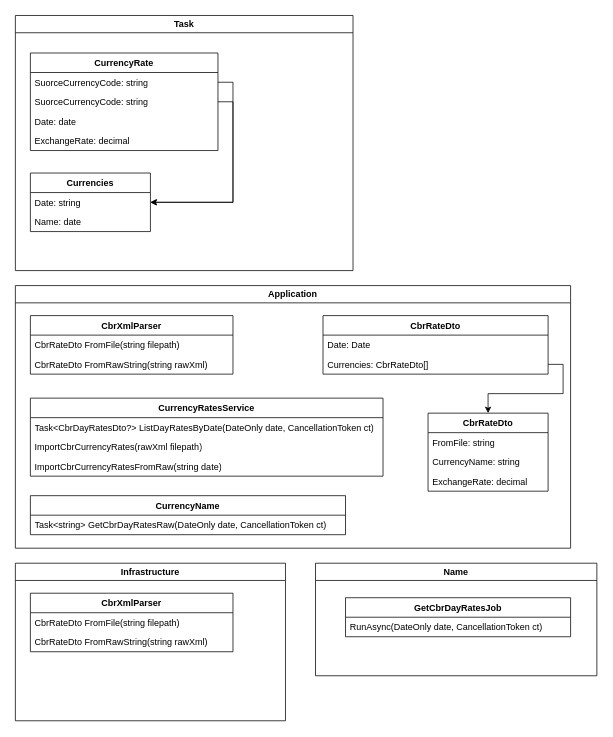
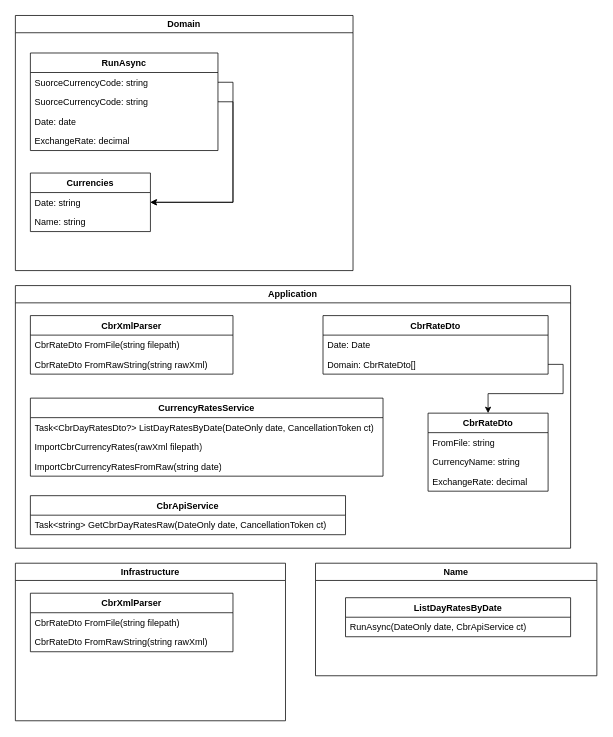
(184, 24) -> (184, 24)
(124, 64) -> (124, 64)
(58, 223) -> (62, 223)
(384, 365) -> (374, 365)
(188, 506) -> (188, 506)
(458, 608) -> (458, 608)
(454, 628) -> (445, 628)
